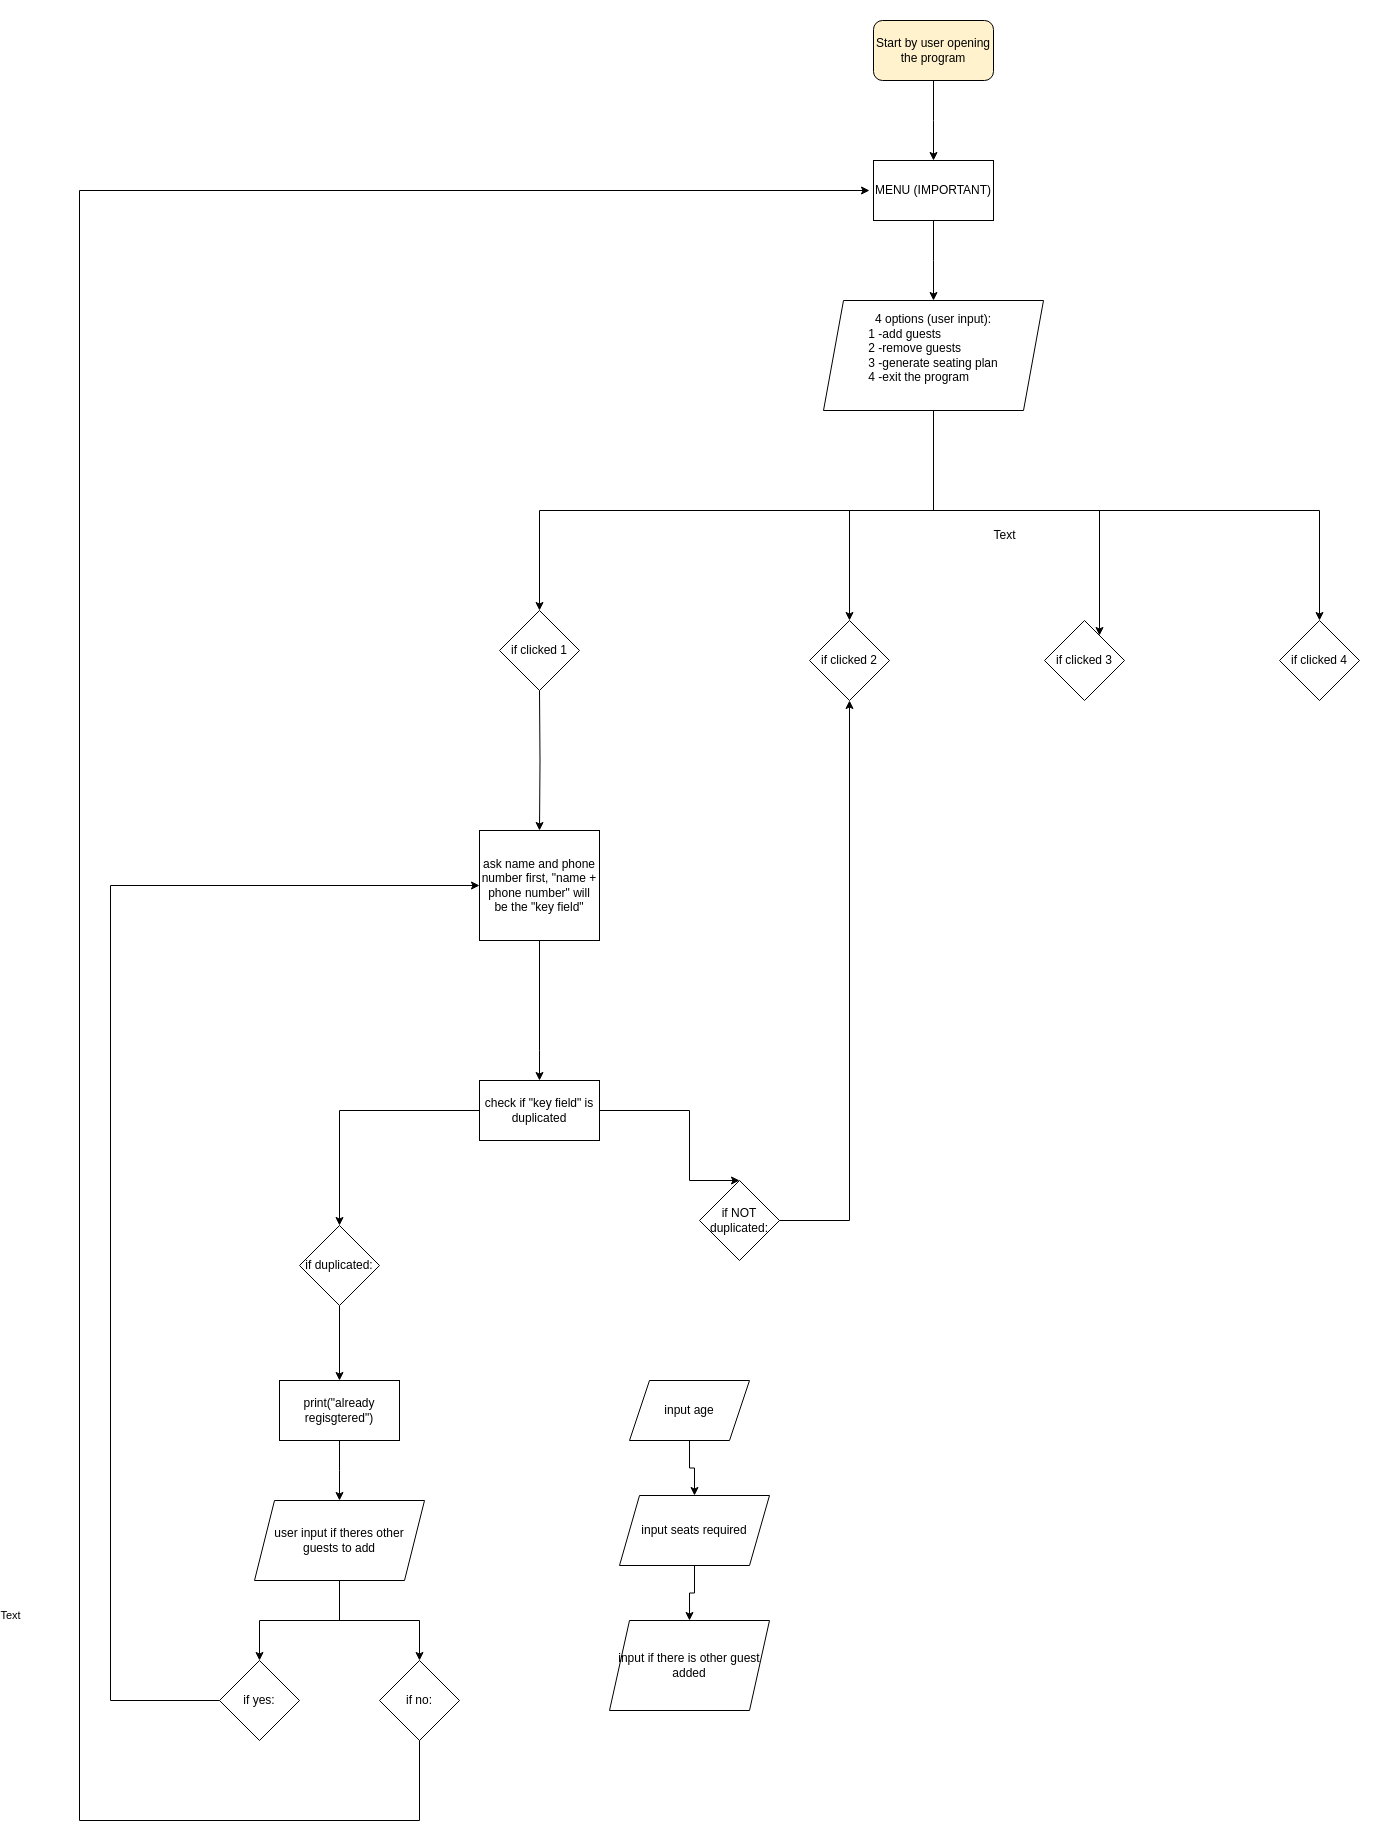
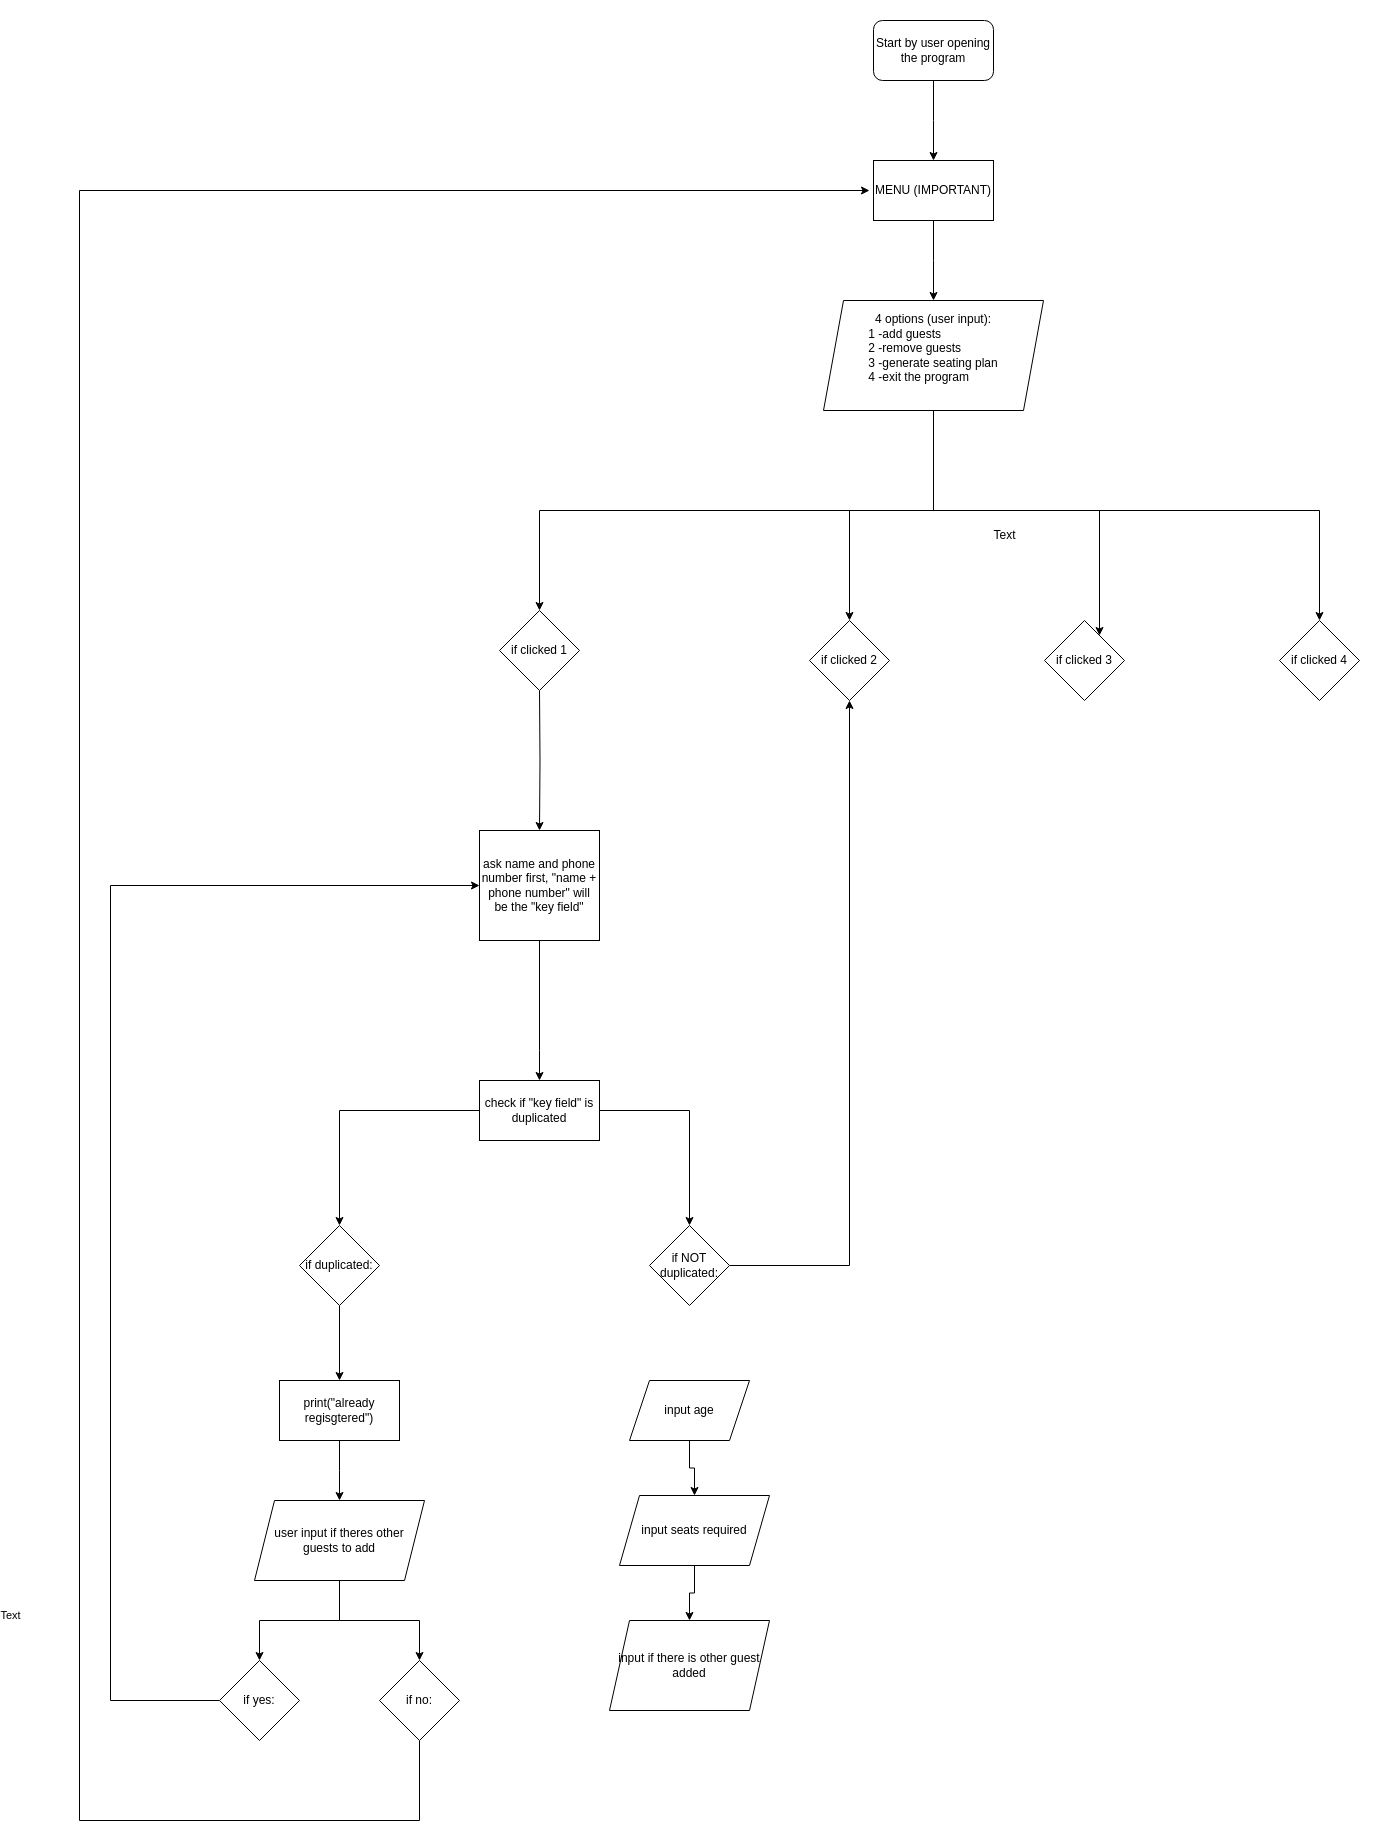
(934, 51) -> (934, 51)
(740, 1221) -> (690, 1266)
